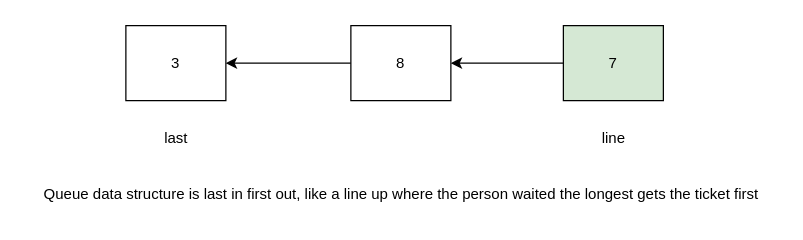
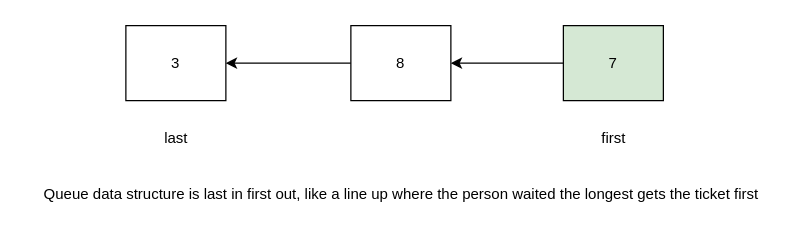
(614, 138) -> (614, 138)
